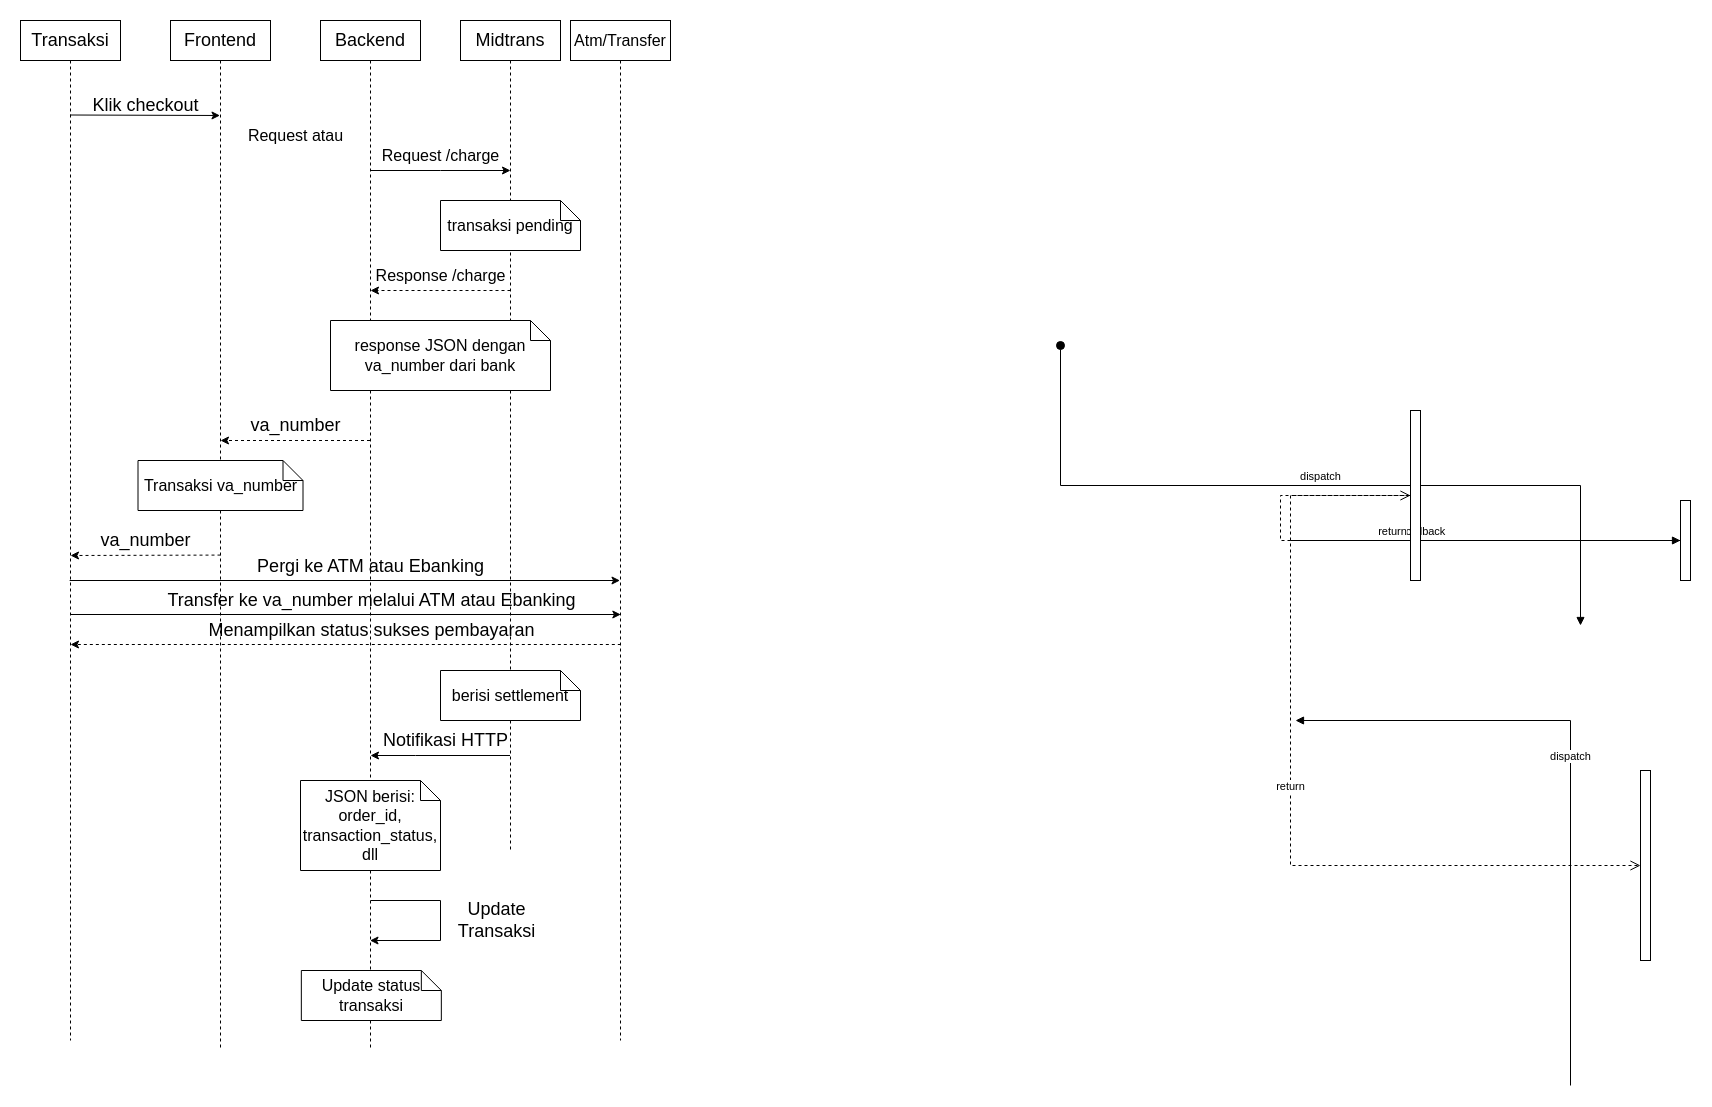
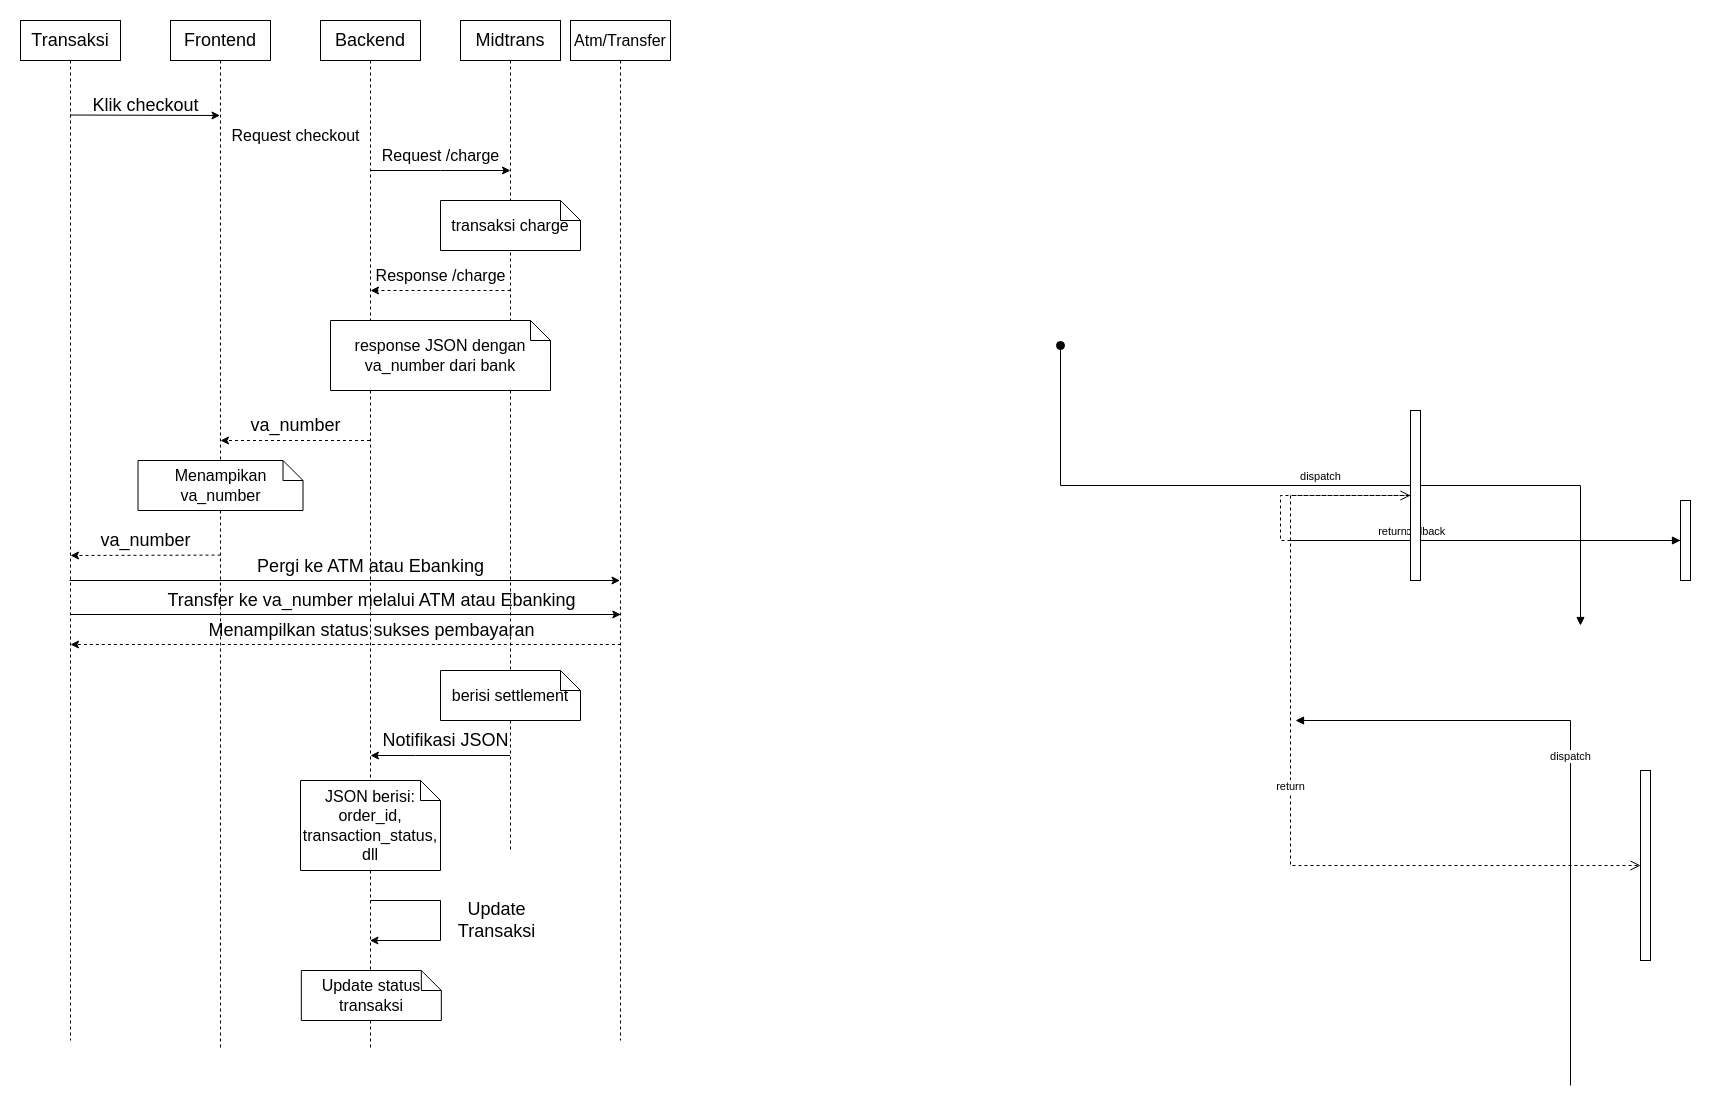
(296, 136) -> (296, 136)
(511, 226) -> (511, 226)
(221, 486) -> (221, 486)
(446, 741) -> (446, 741)
